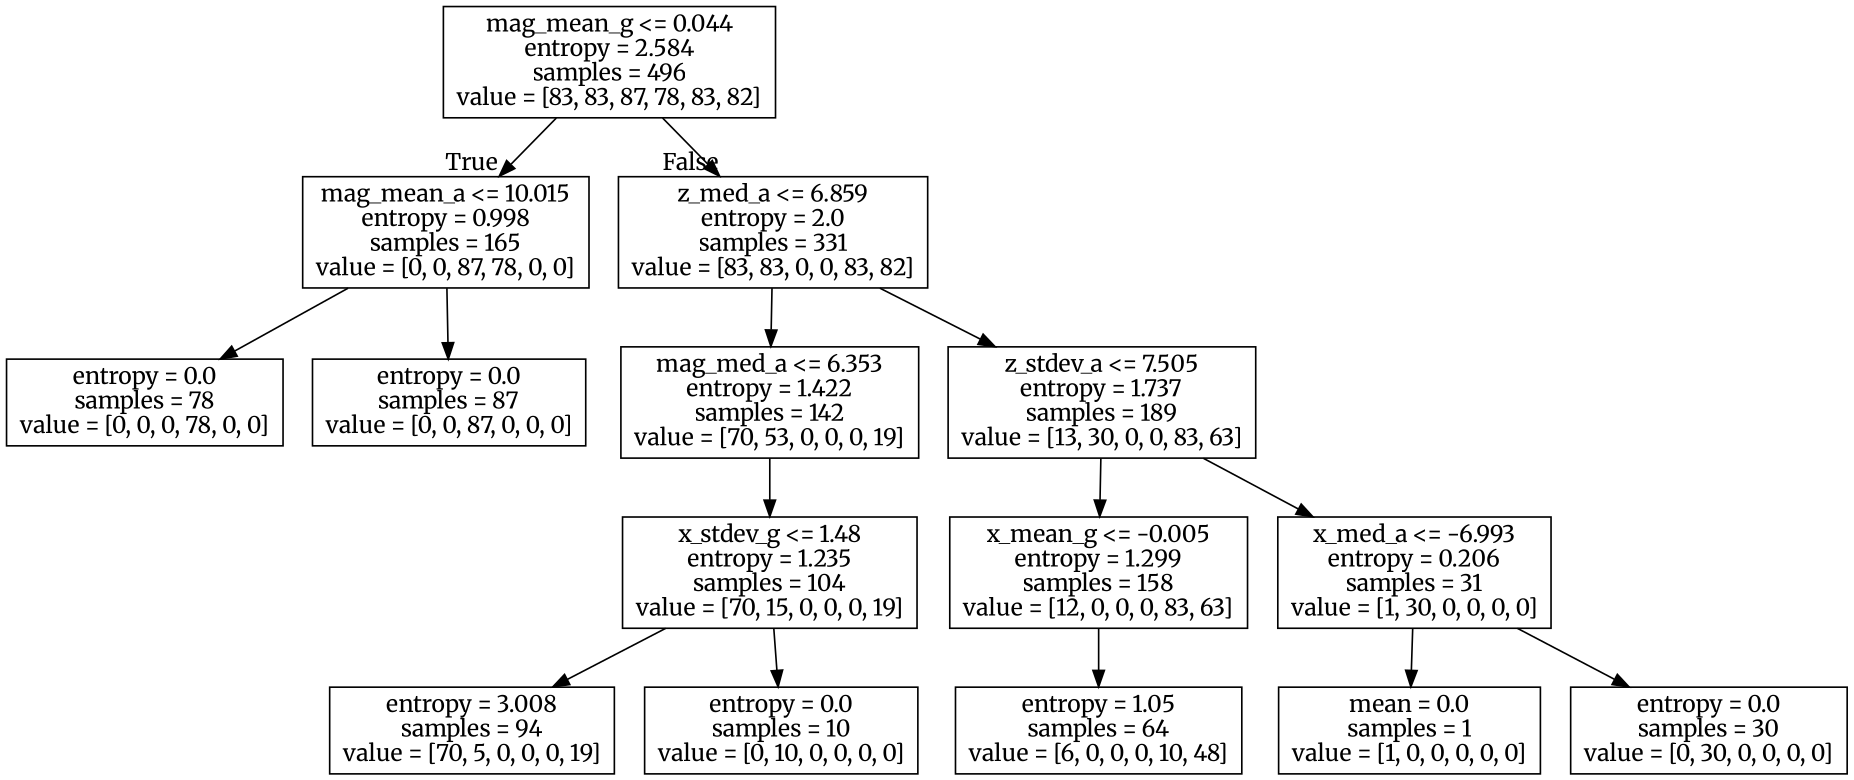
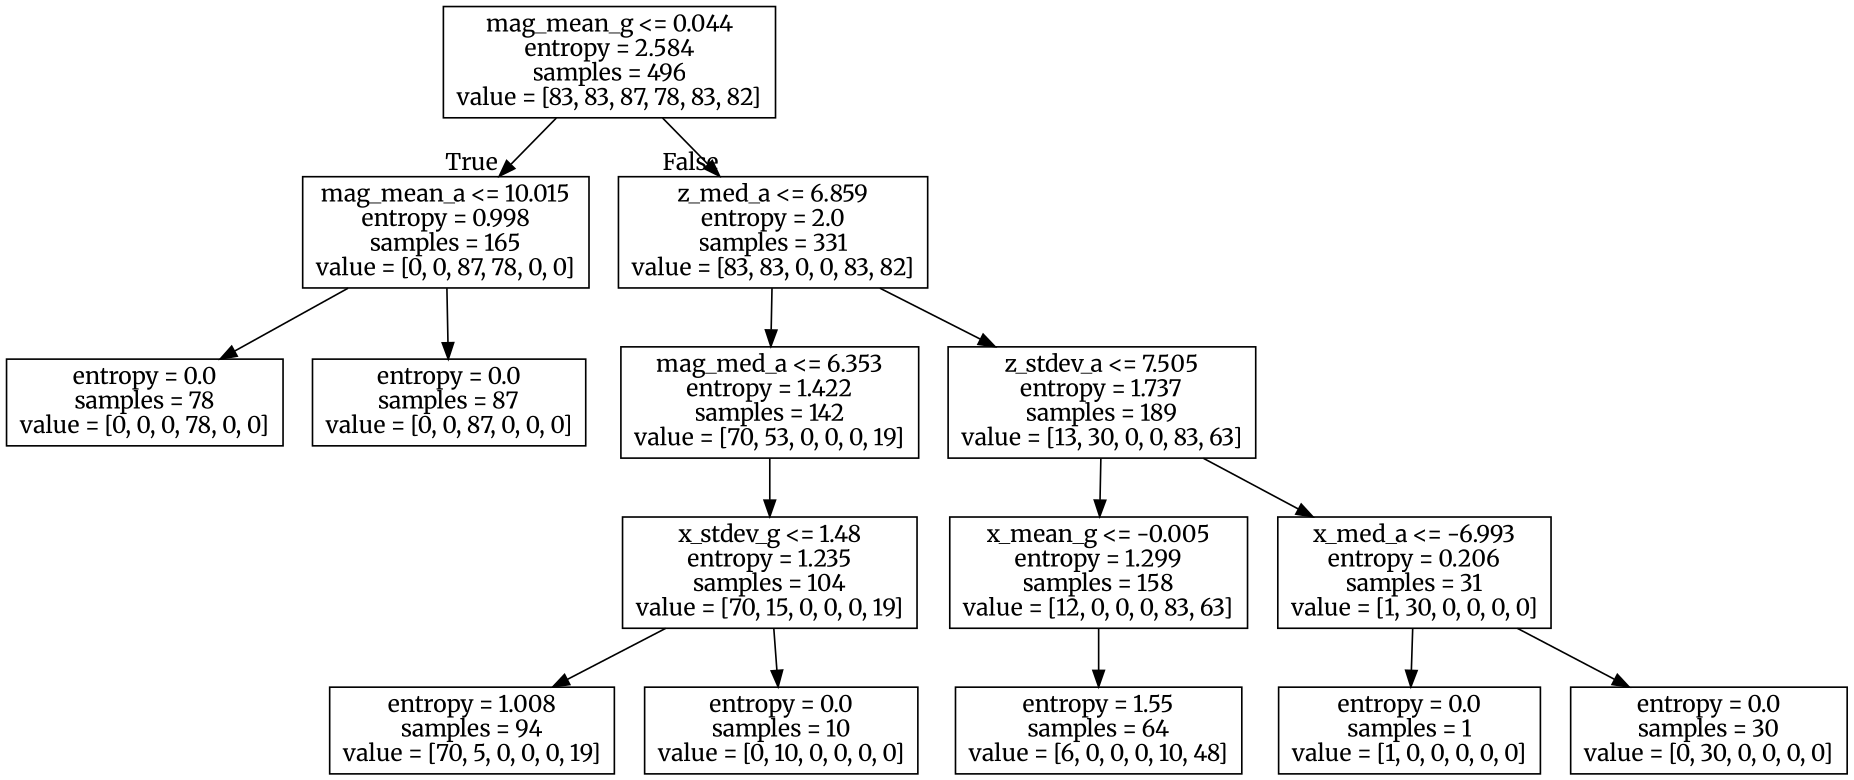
(472, 731) -> (472, 731)
(1099, 731) -> (1099, 731)
(1410, 731) -> (1410, 731)
